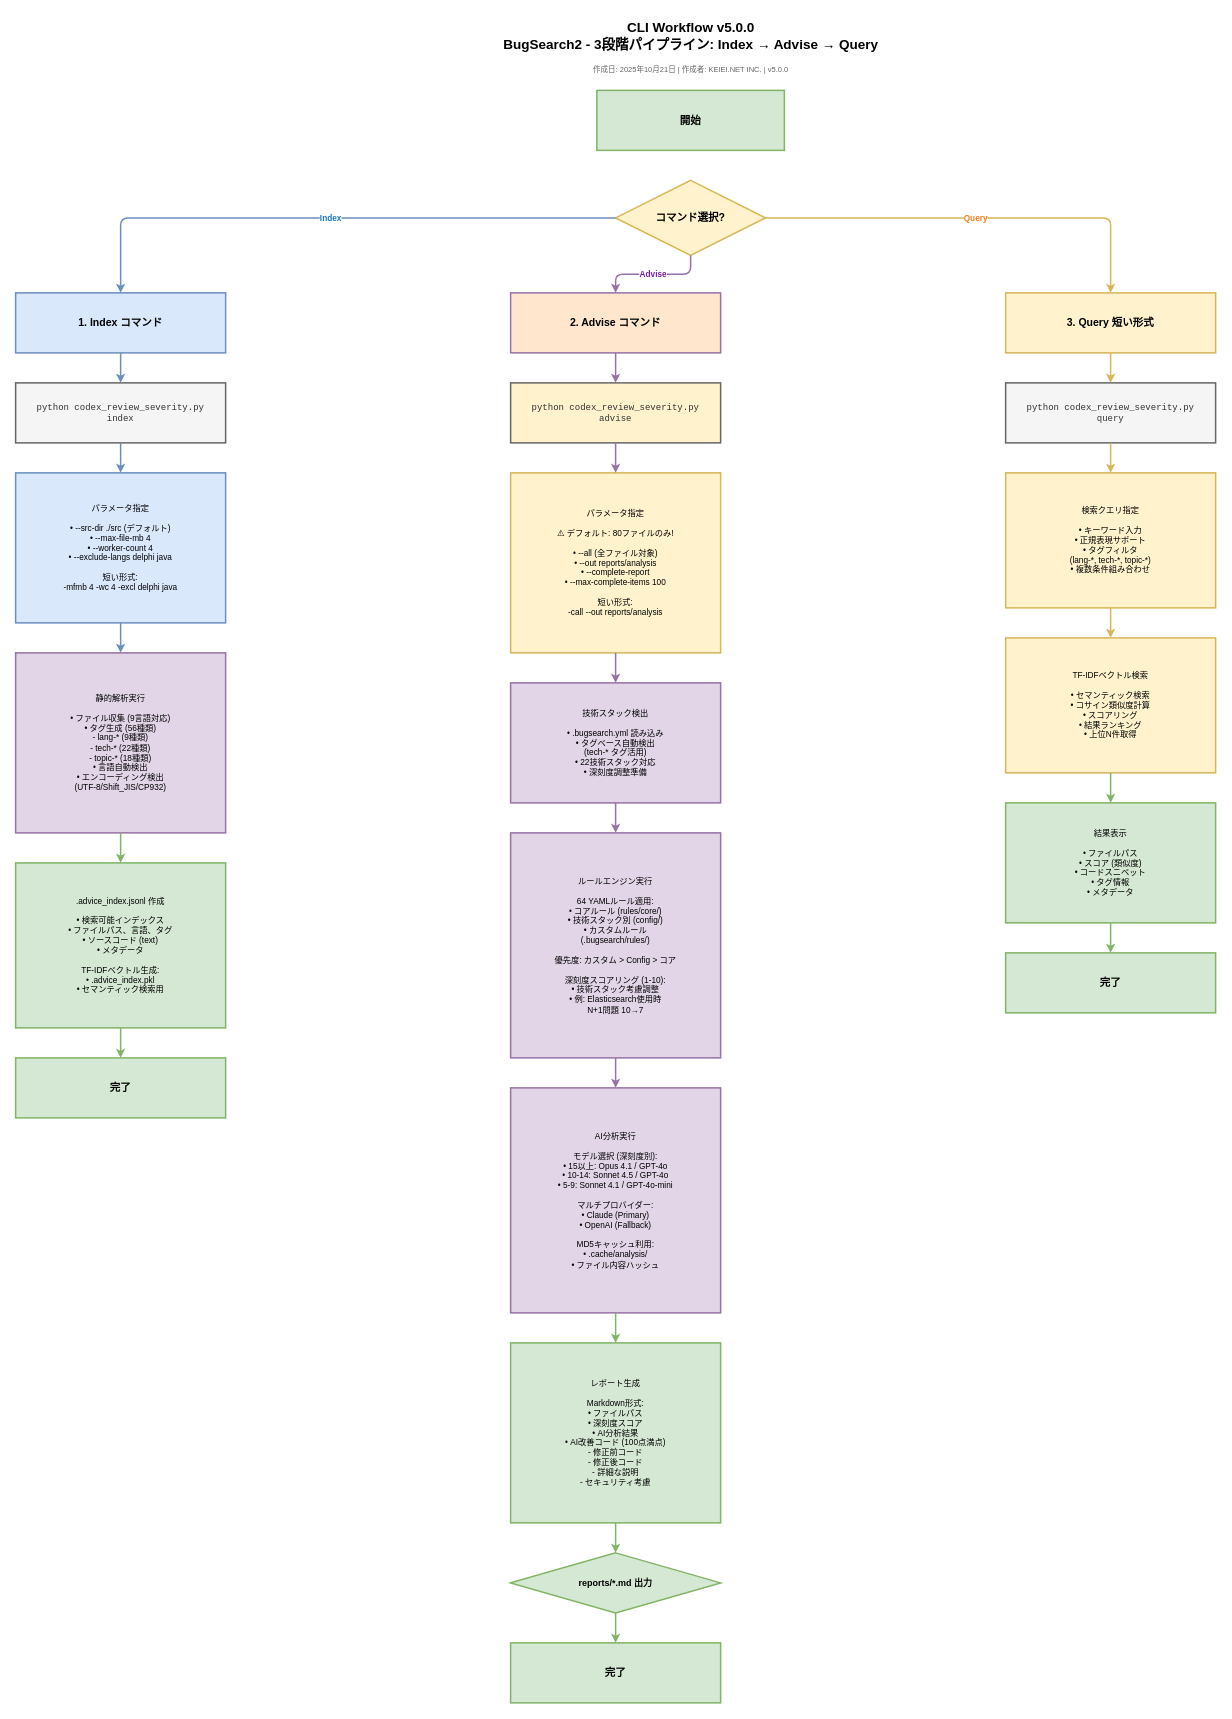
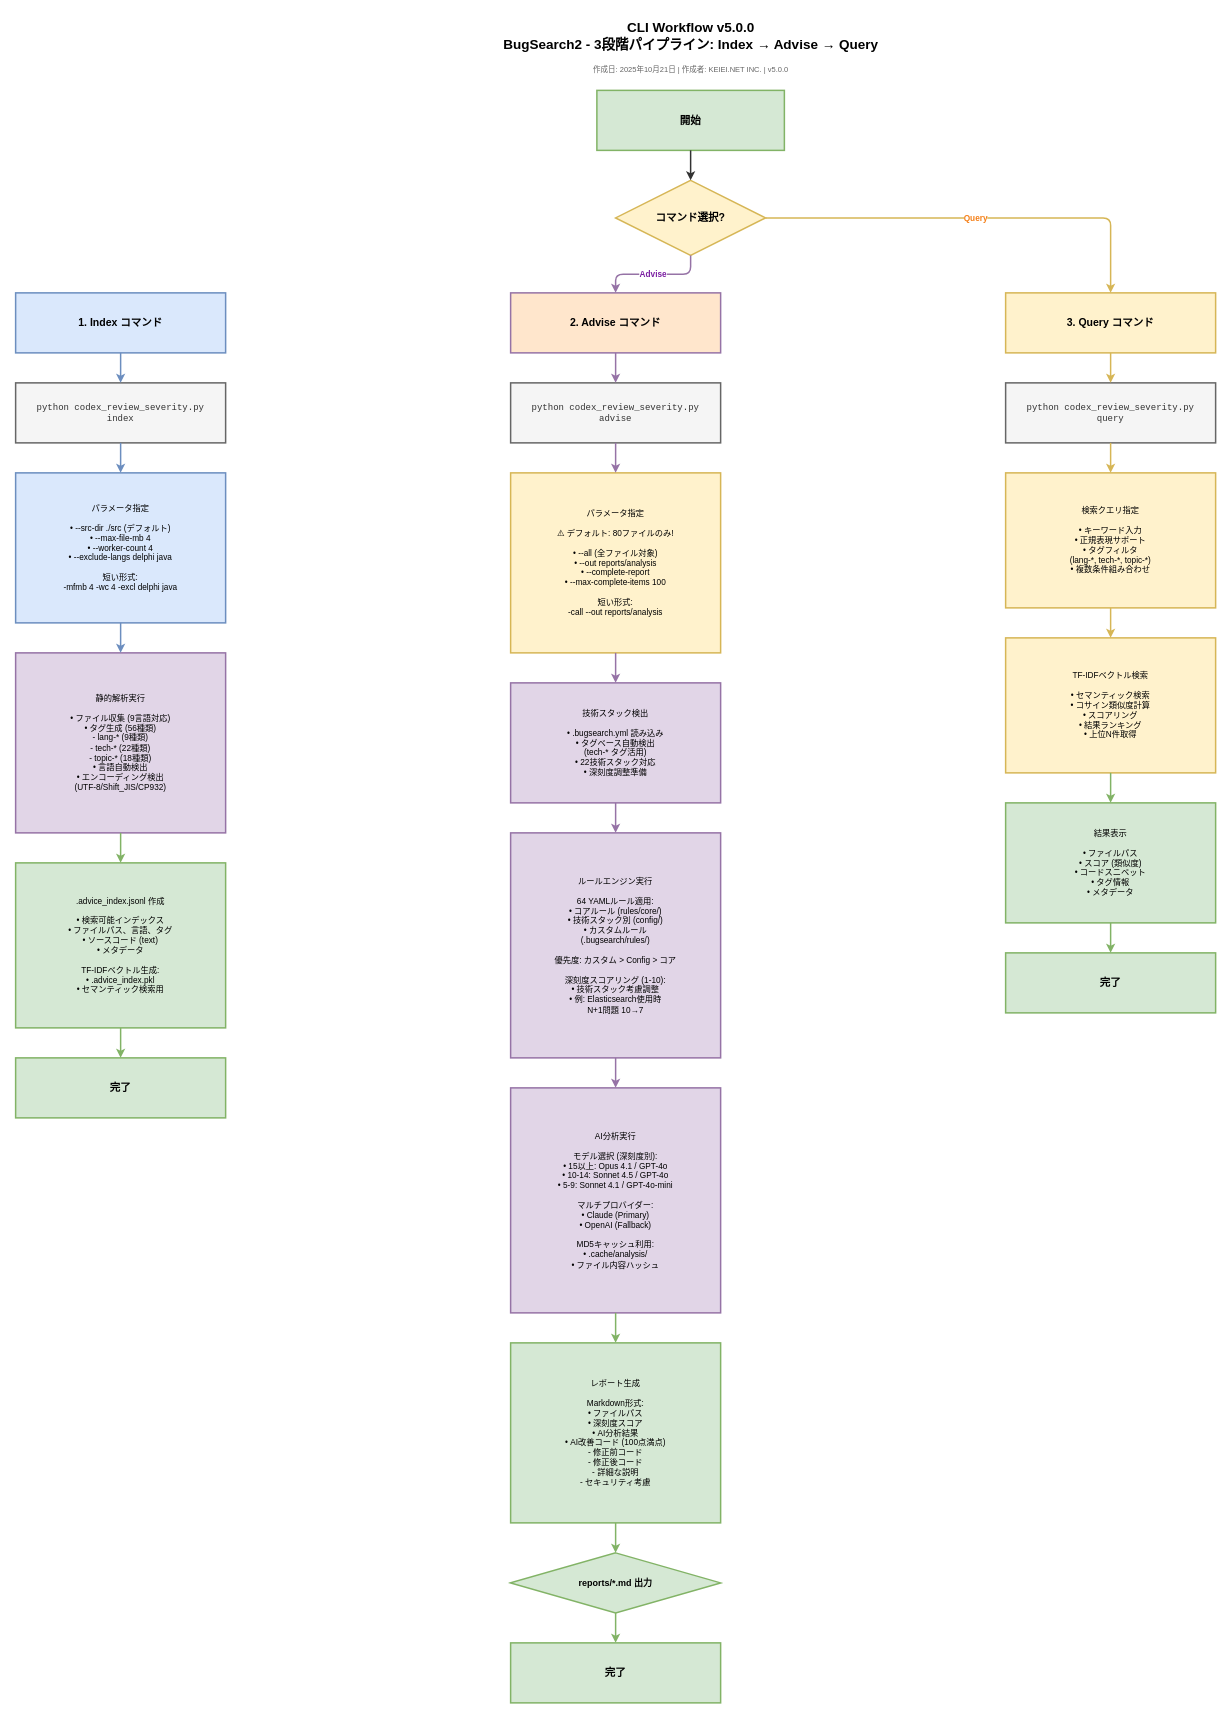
none -> (690, 162)
(120, 251) -> none
(1110, 323) -> (1110, 323)
(615, 413) -> (615, 413)
